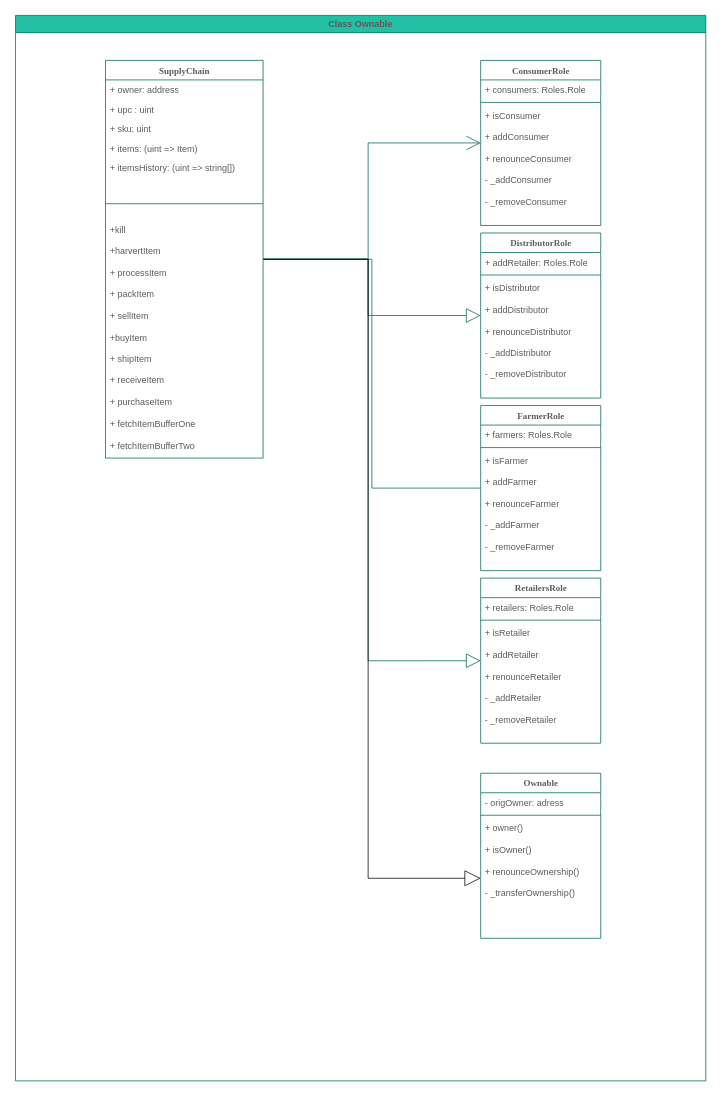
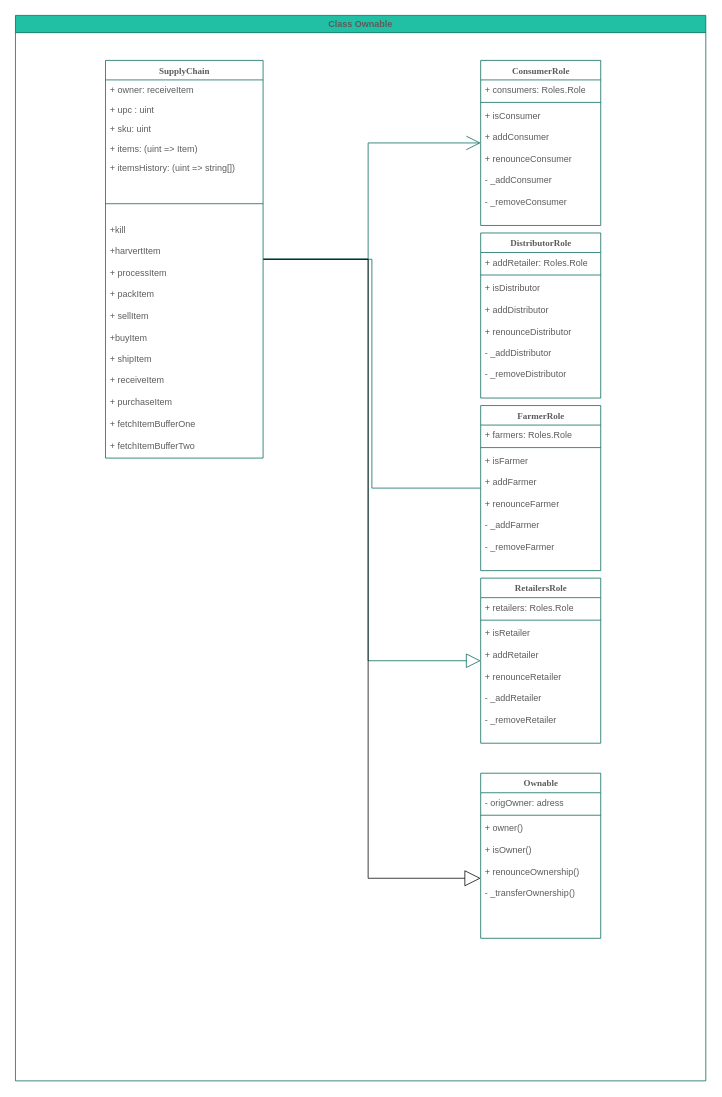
(147, 91) -> (156, 91)
(417, 315) -> none
